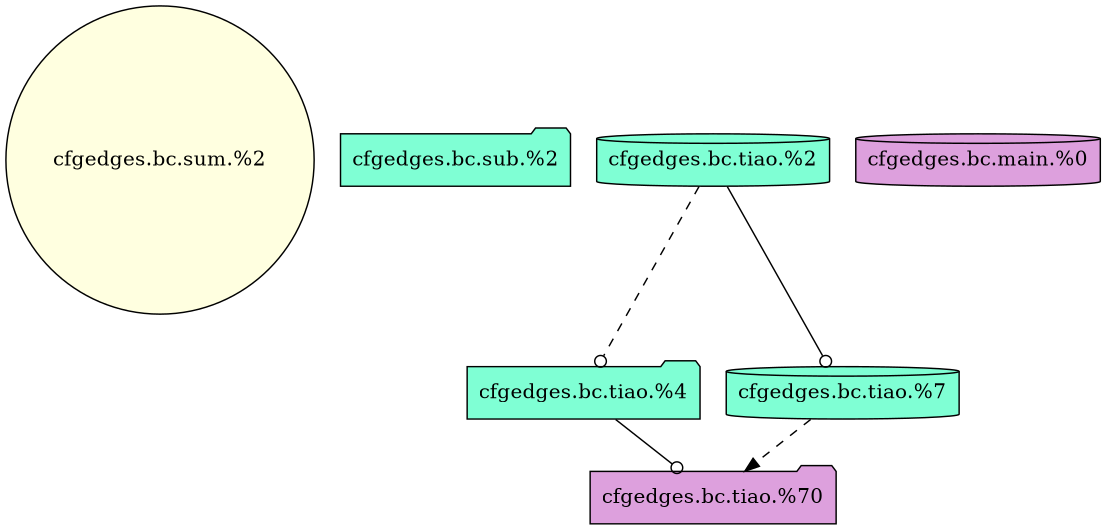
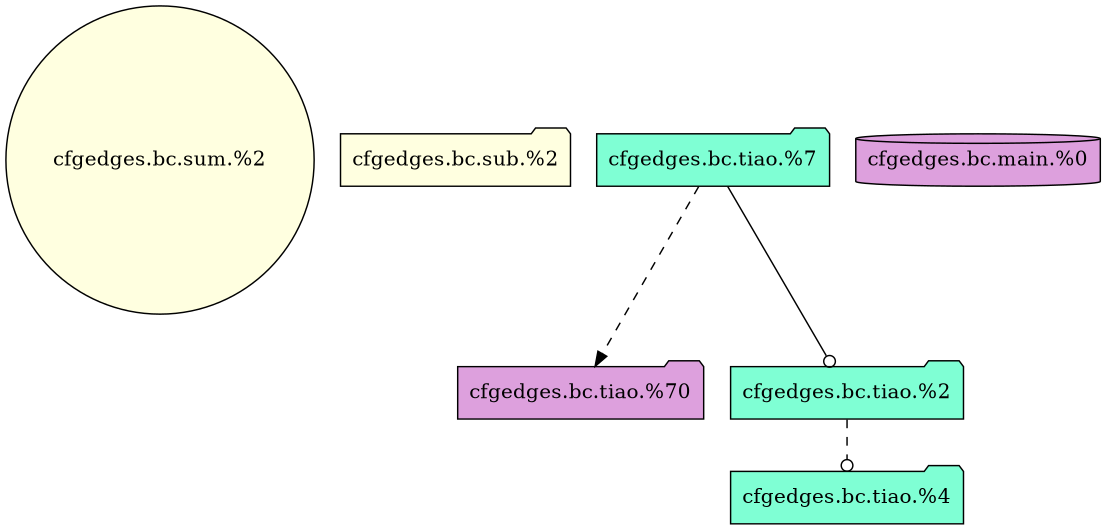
(456, 160) -> (456, 160)
(713, 160) -> (847, 393)
(775, 271) -> (777, 271)
(843, 393) -> (713, 160)
(644, 442) -> none
